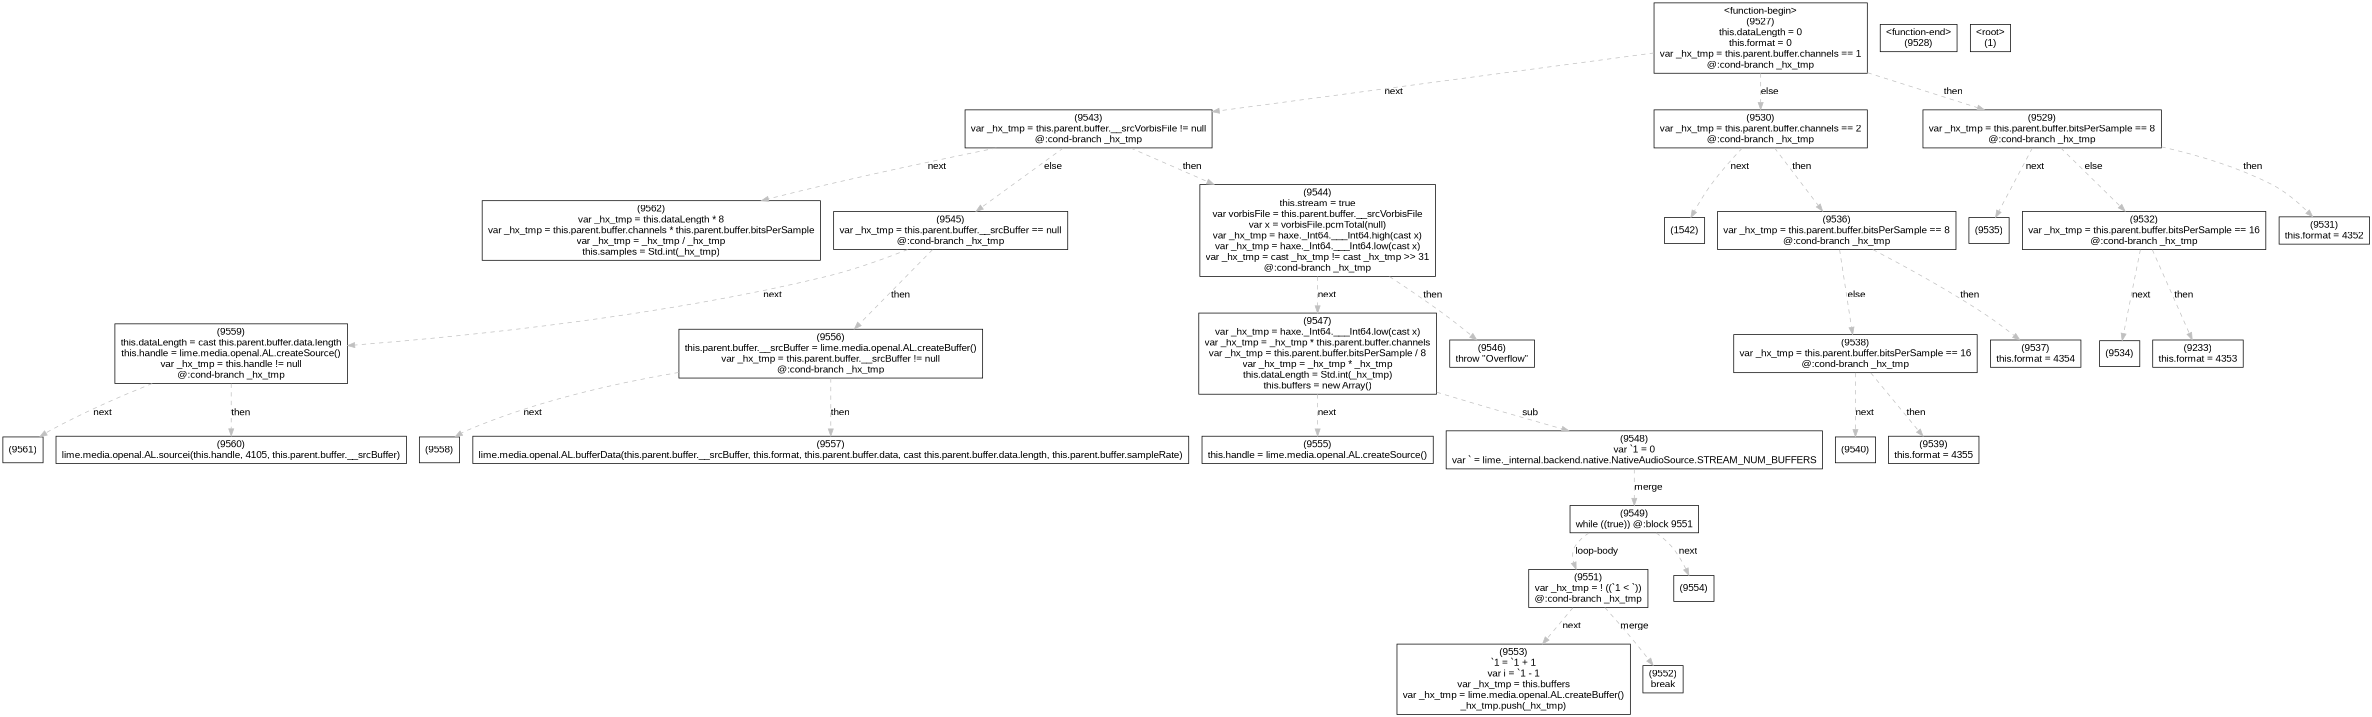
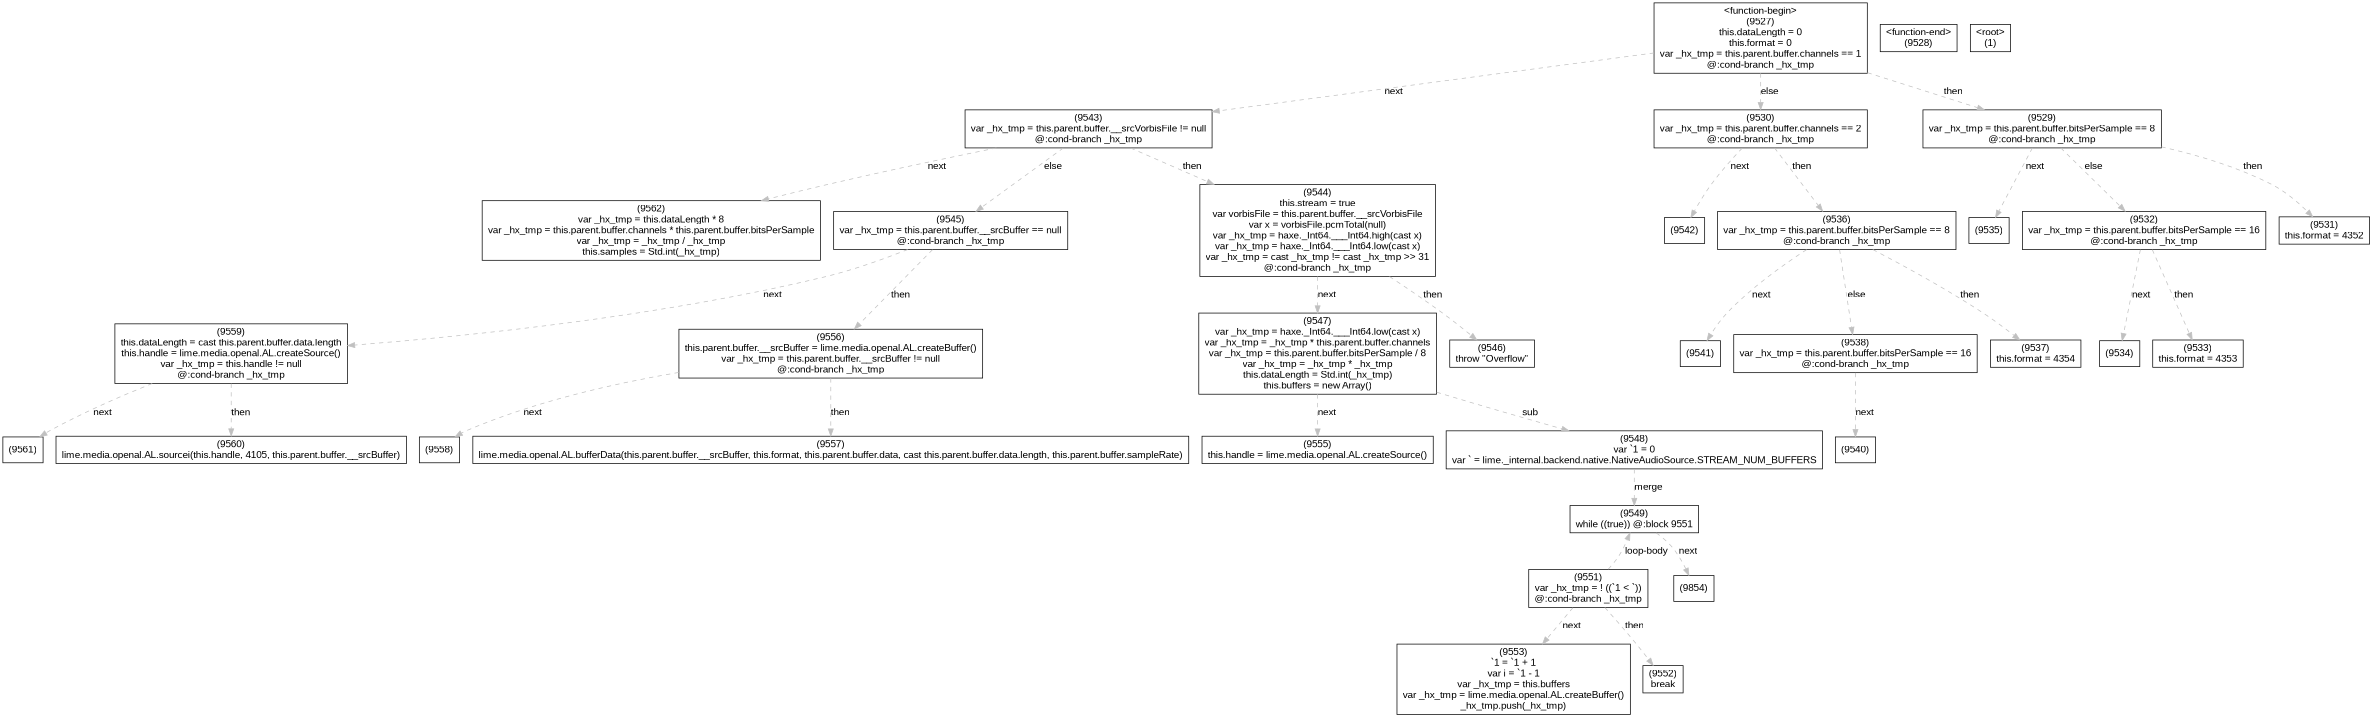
(1685, 230) -> (1685, 230)
none -> (1700, 354)
(2198, 354) -> (2198, 354)
(1934, 450) -> none
(1576, 545) -> (1619, 555)
(1694, 588) -> (1694, 588)
(1635, 626) -> (1635, 626)
